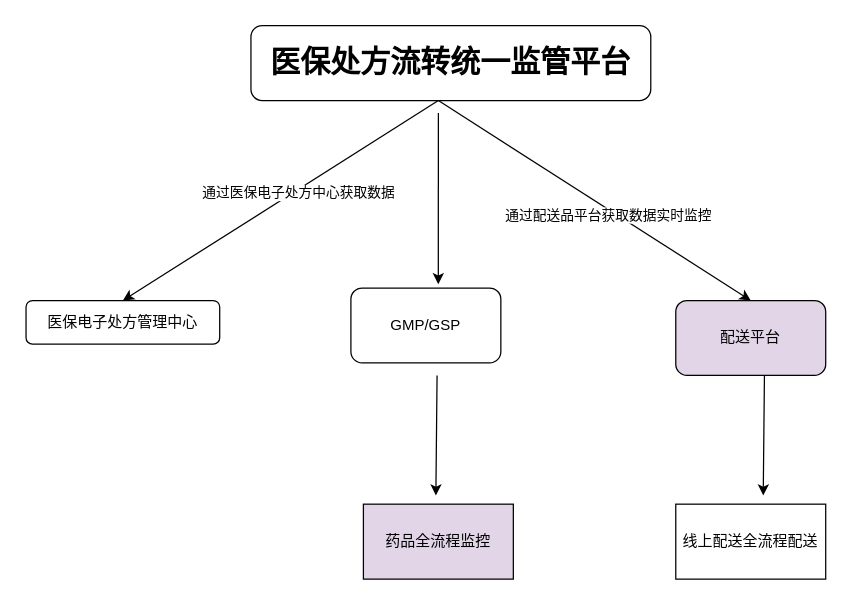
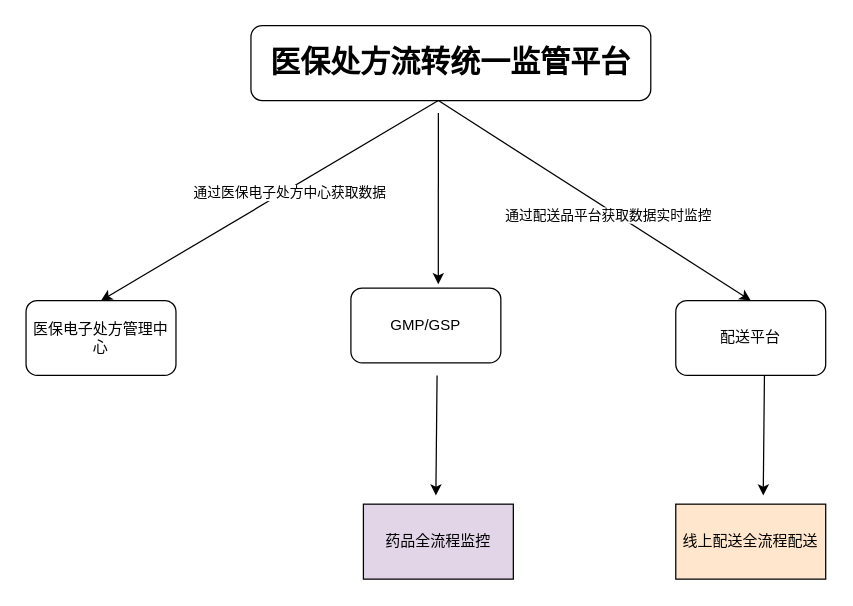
(123, 323) -> (101, 338)
(751, 338) -> (751, 338)
(751, 542) -> (751, 542)
